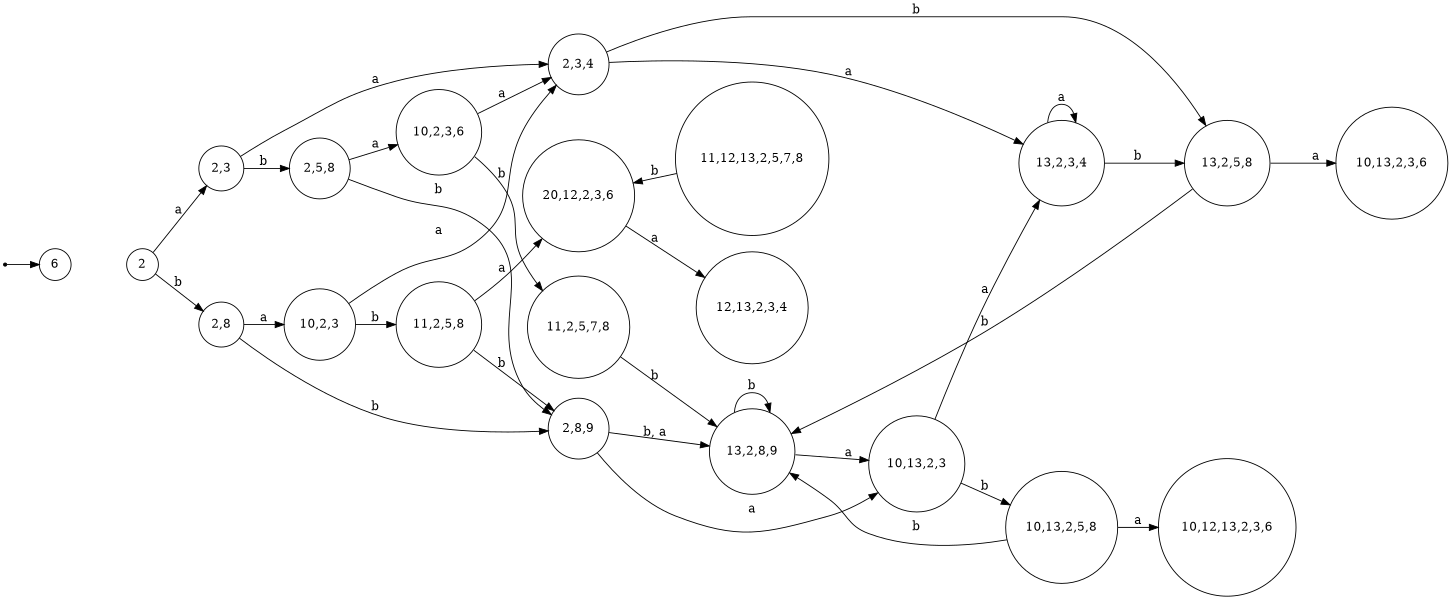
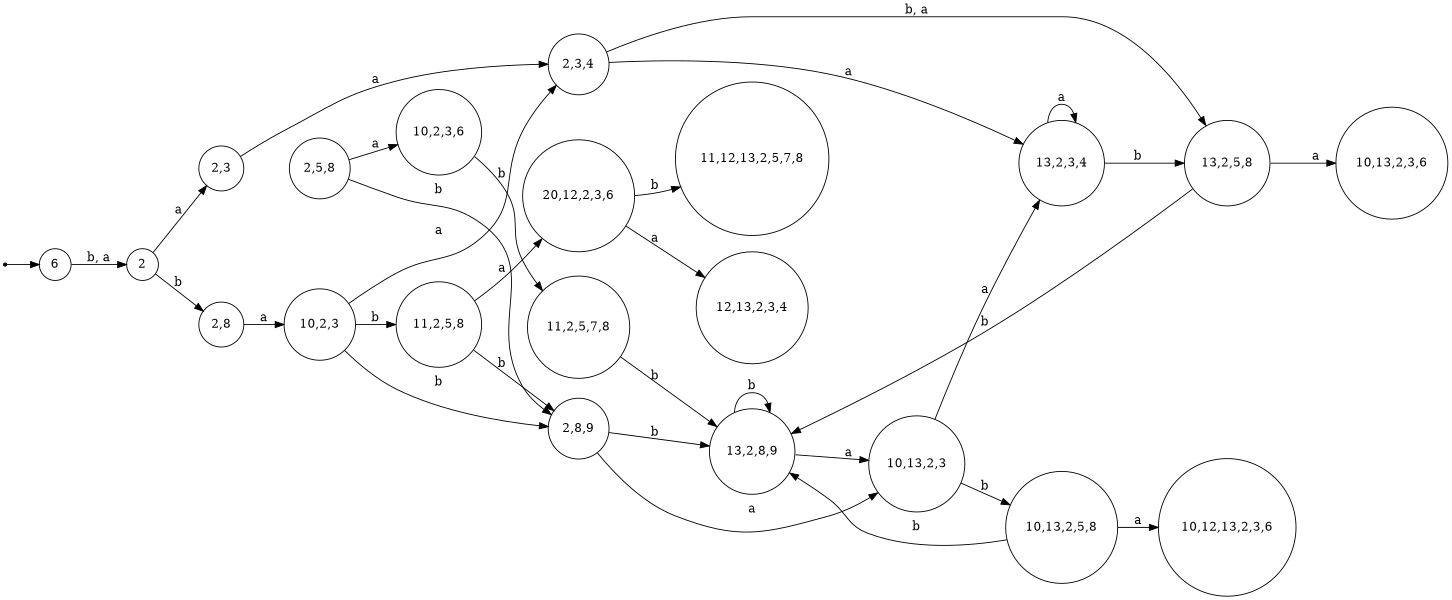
(917, 10) -> (917, 10)
(510, 98) -> none
(262, 168) -> none
(659, 177) -> (654, 193)
none -> (94, 265)
(380, 416) -> (435, 405)
(655, 433) -> (655, 433)
